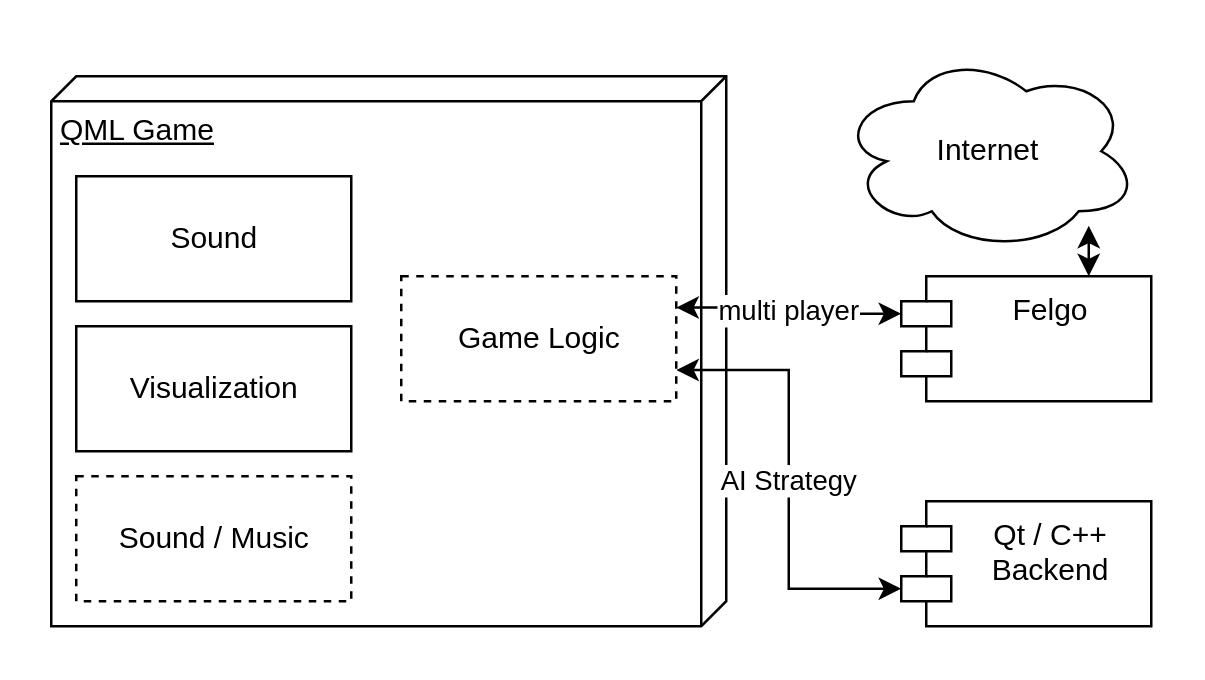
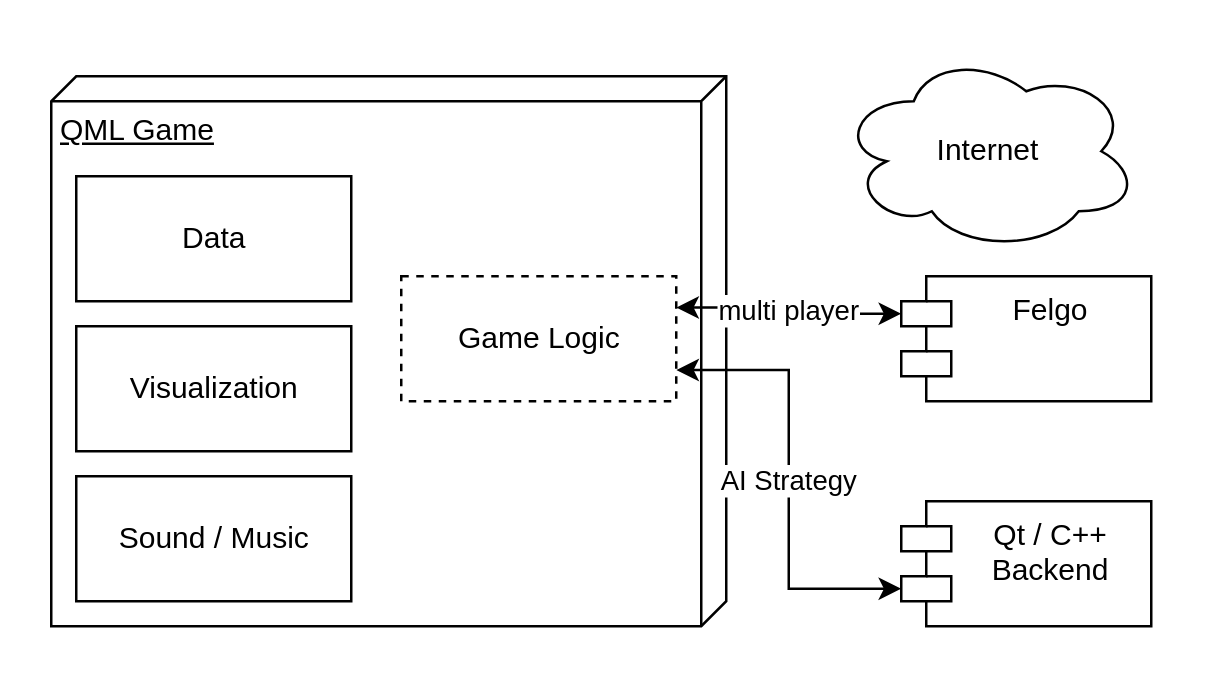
(215, 239) -> (215, 239)
(1089, 251) -> none
(214, 539) -> (214, 539)
